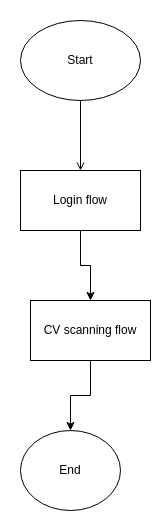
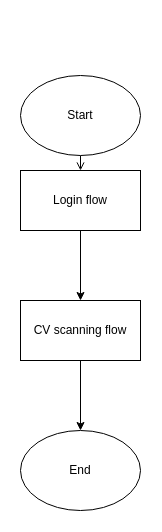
(81, 61) -> (81, 116)
(91, 331) -> (81, 331)
(71, 471) -> (81, 471)
